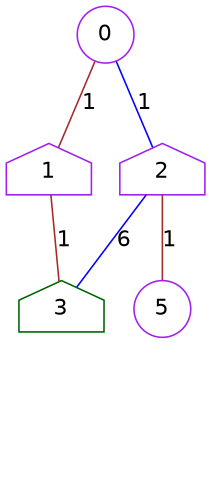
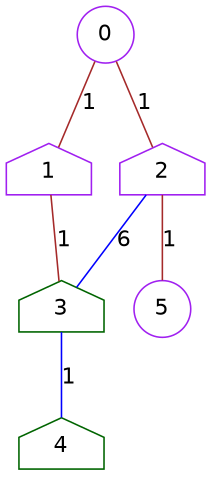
(134, 104) -> (134, 104)
none -> (61, 446)
